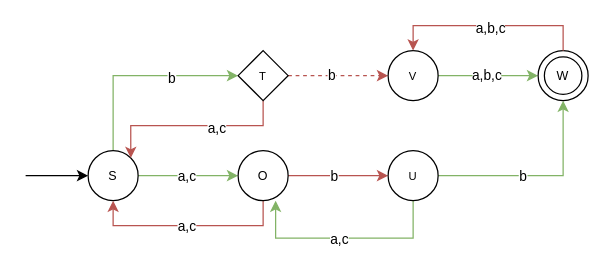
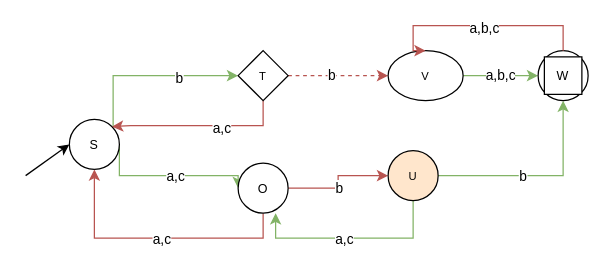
(413, 76) -> (426, 76)
(563, 76) -> (563, 76)
(113, 176) -> (94, 144)
(263, 176) -> (263, 188)
(413, 176) -> (413, 176)
